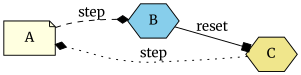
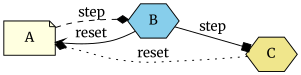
(212, 27) -> (212, 27)
none -> (101, 43)
(153, 54) -> (153, 54)
